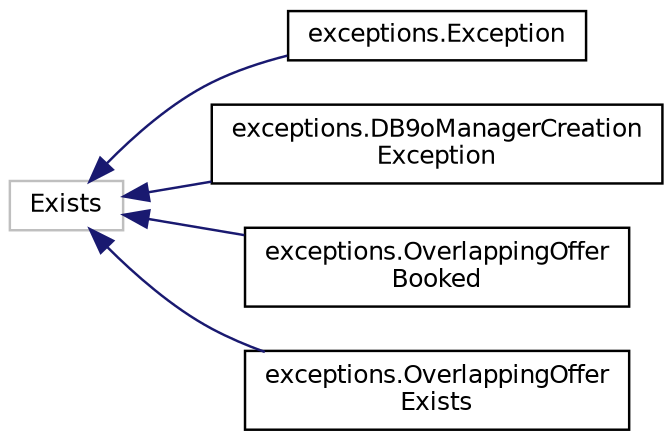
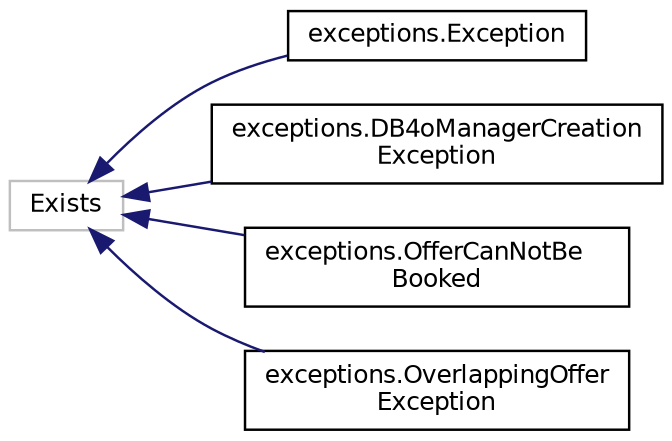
(437, 144) -> (437, 144)
(437, 267) -> (437, 267)
(437, 390) -> (437, 390)
